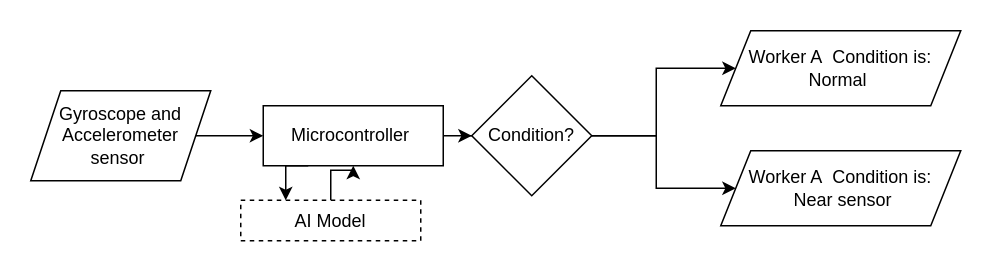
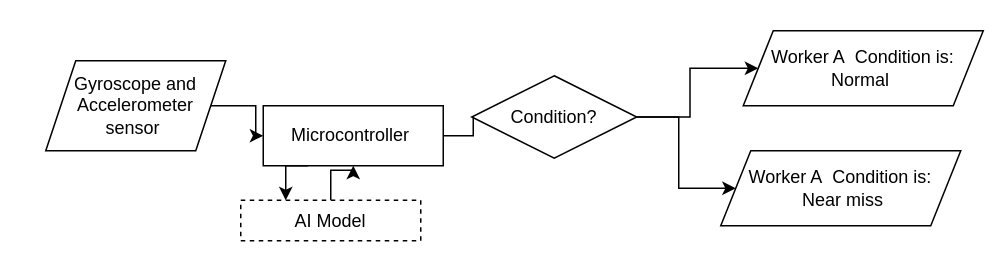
(841, 68) -> (863, 68)
(121, 136) -> (136, 106)
(532, 136) -> (554, 117)
(841, 188) -> (841, 188)
